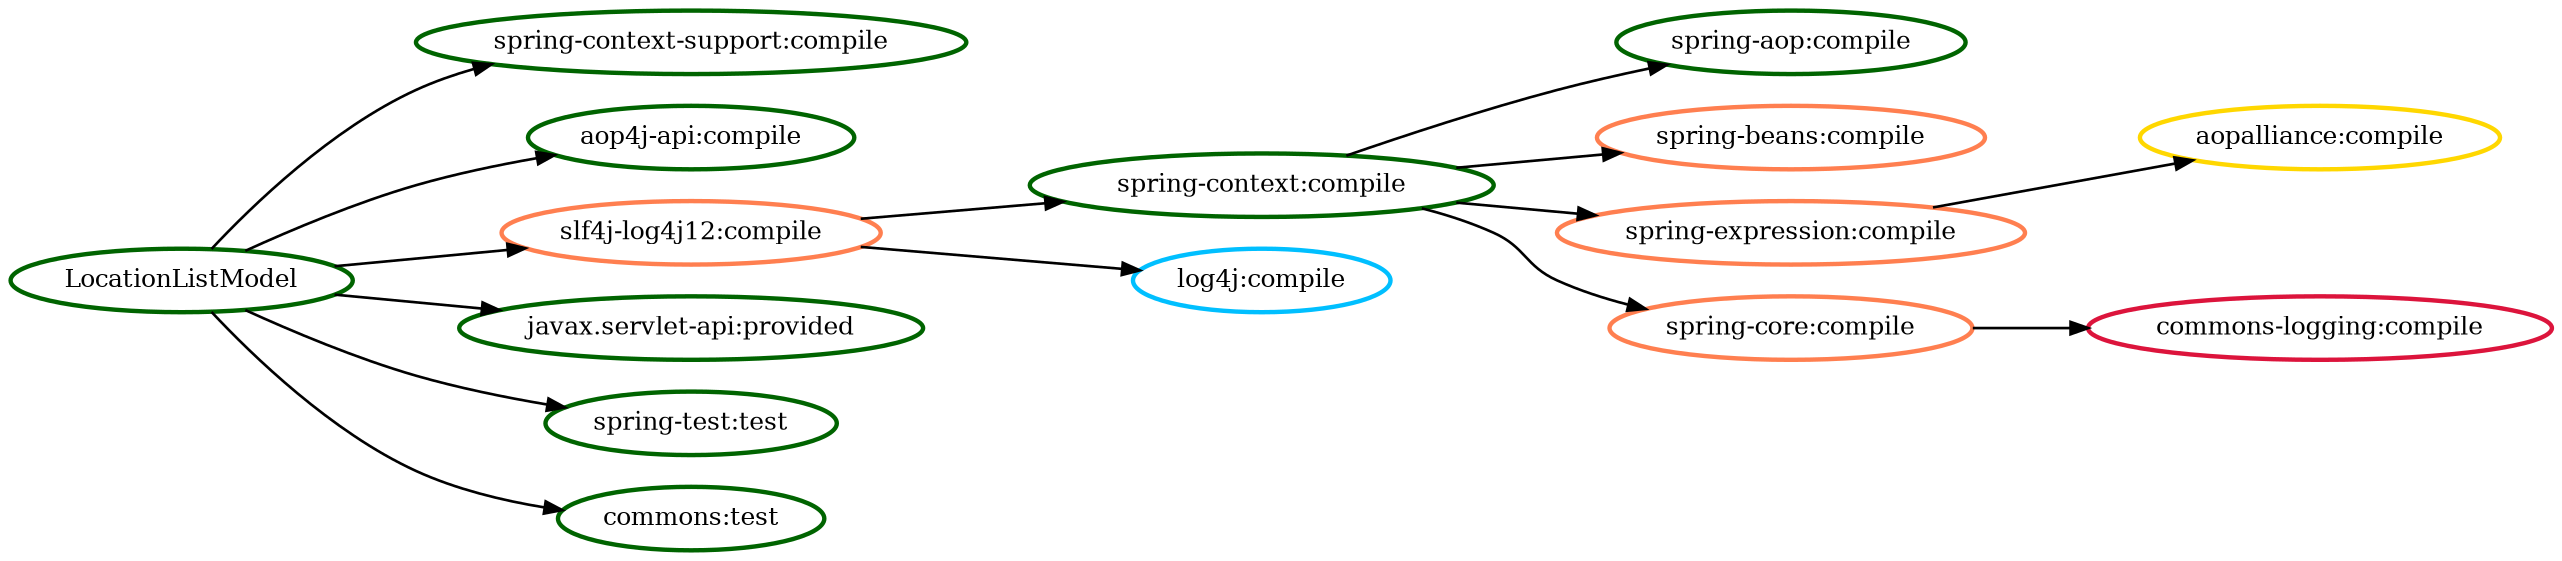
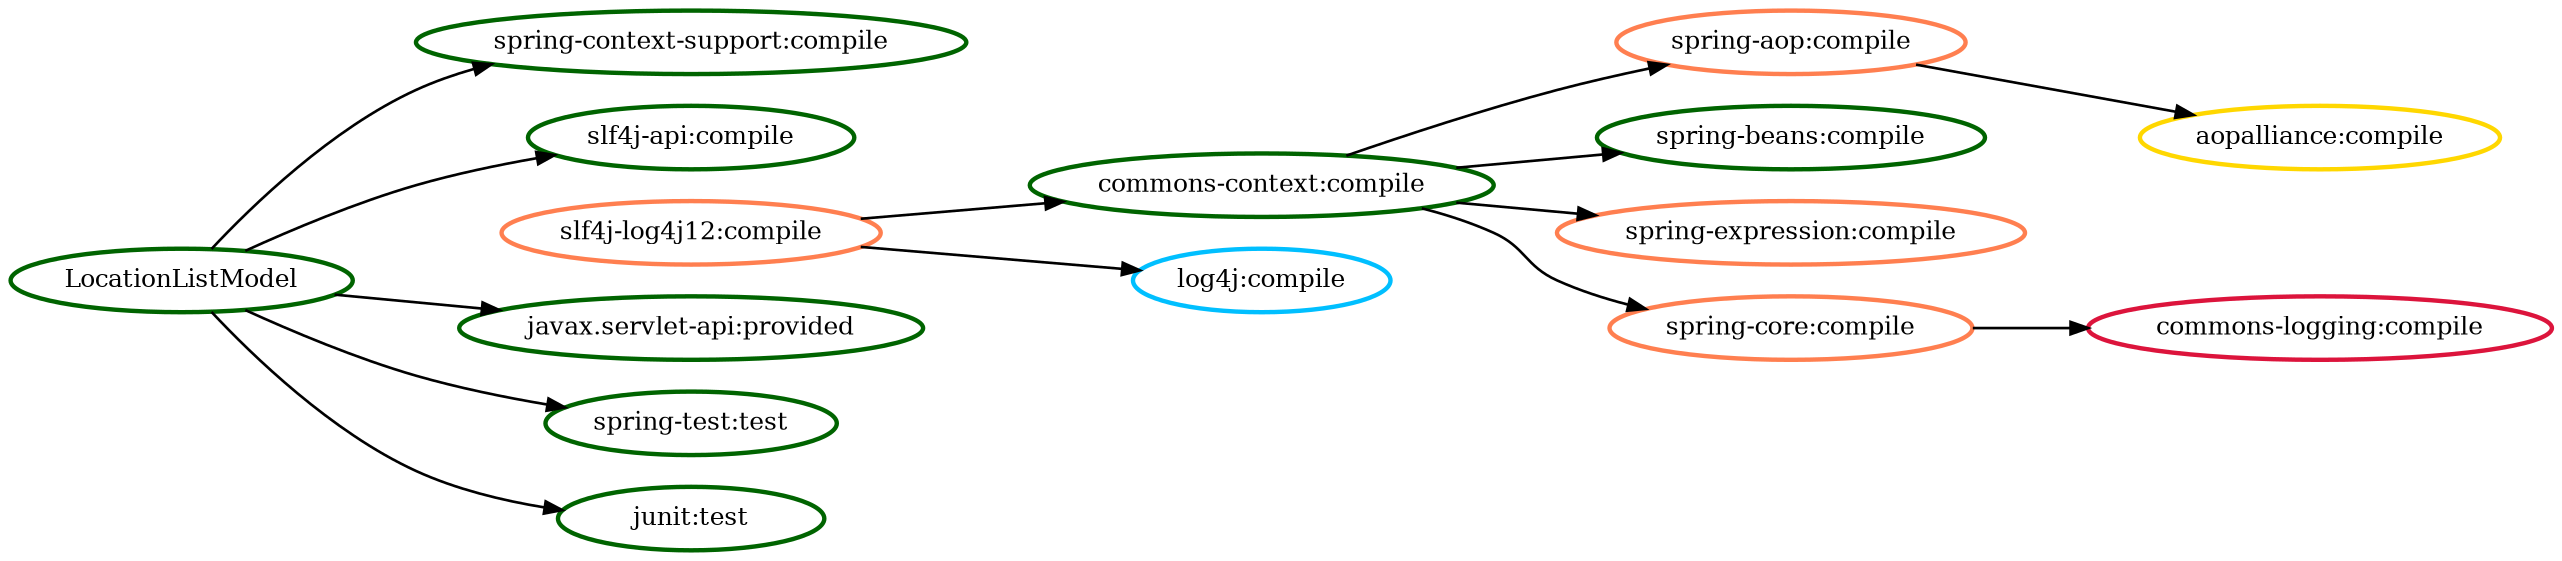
(1791, 42) -> (1791, 42)
(691, 138) -> (691, 138)
(1791, 138) -> (1791, 138)
(1262, 185) -> (1262, 185)
(2054, 185) -> (2046, 88)
(421, 258) -> none
(691, 519) -> (691, 519)
